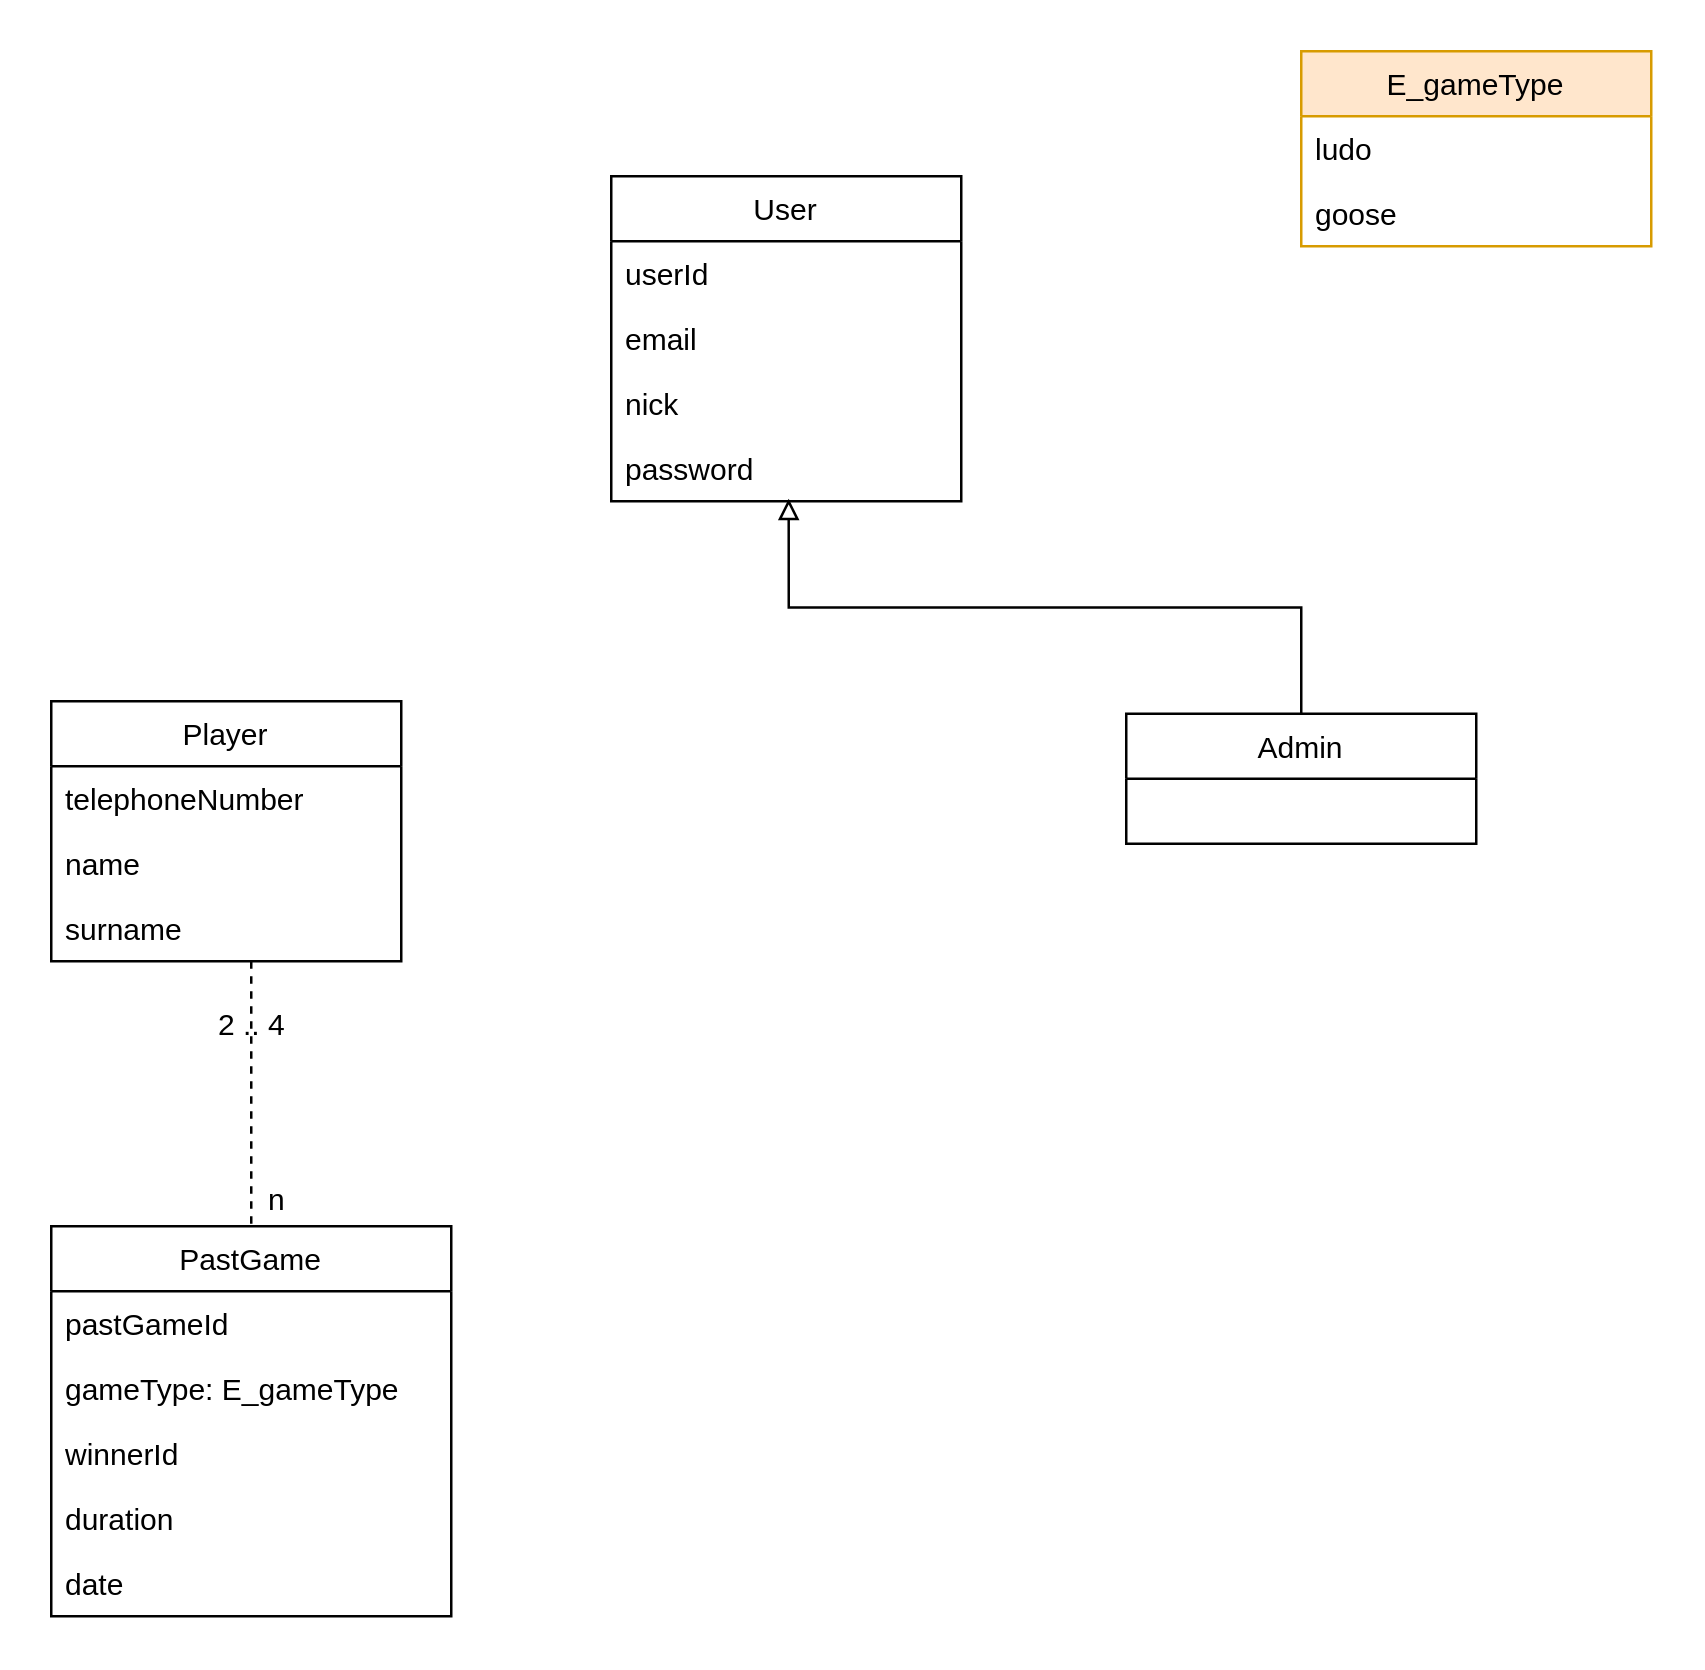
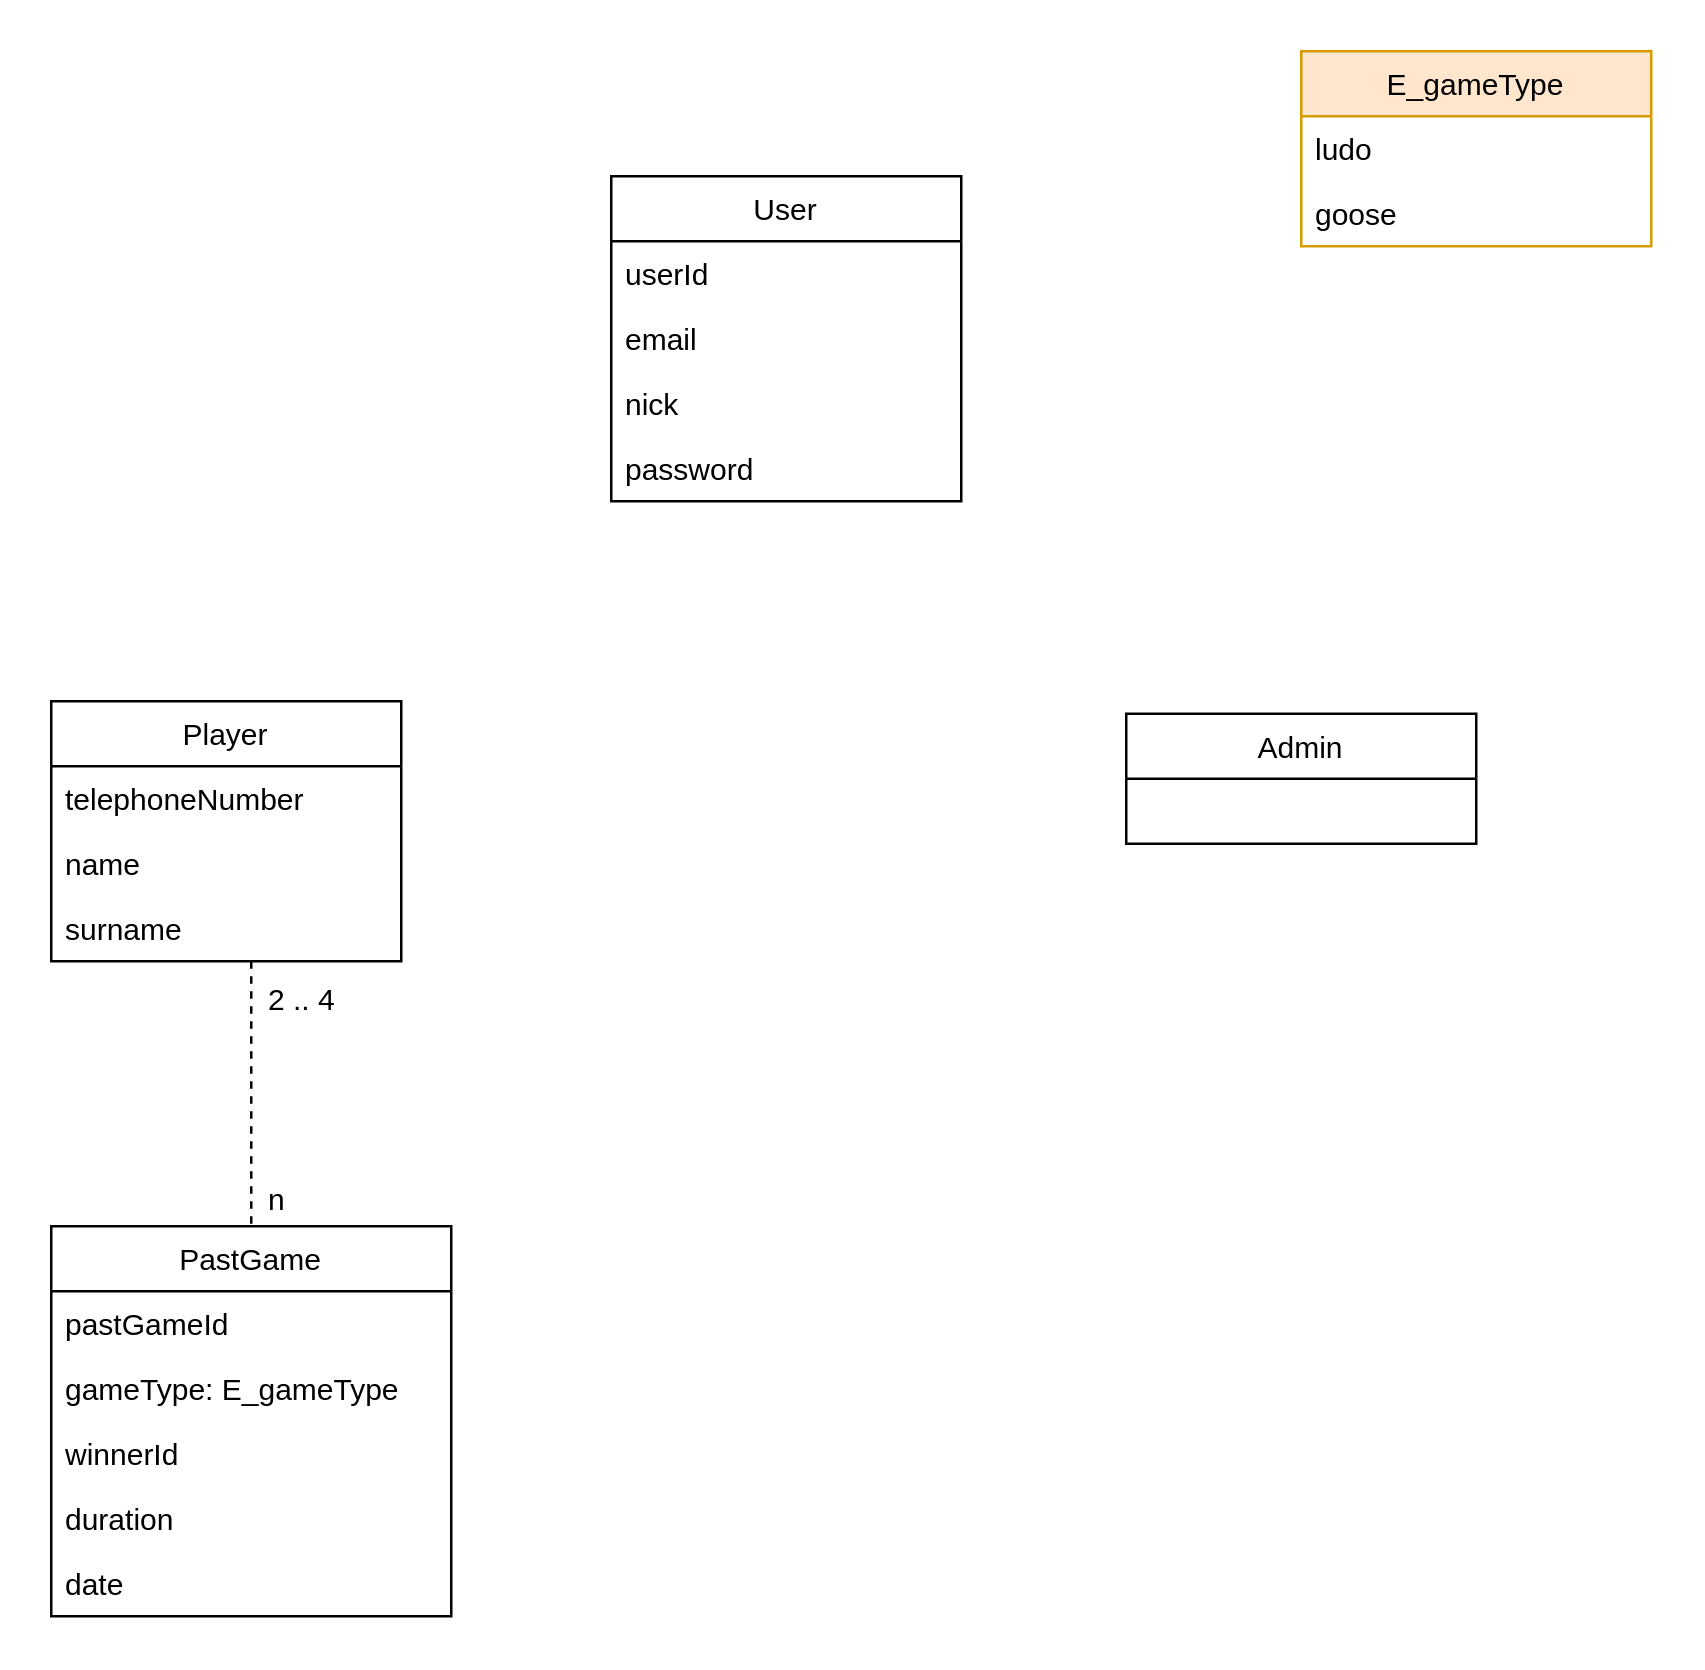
(1052, 608) -> none
(251, 1026) -> (301, 1001)
